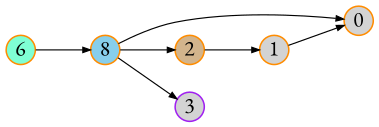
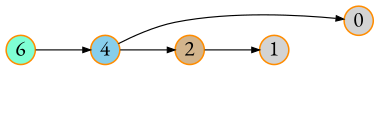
(313, 37) -> none
(105, 50) -> (105, 50)
(190, 107) -> none
